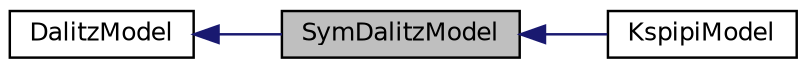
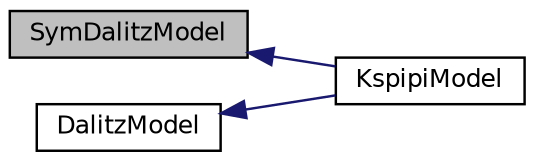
(250, 34) -> (290, 102)
